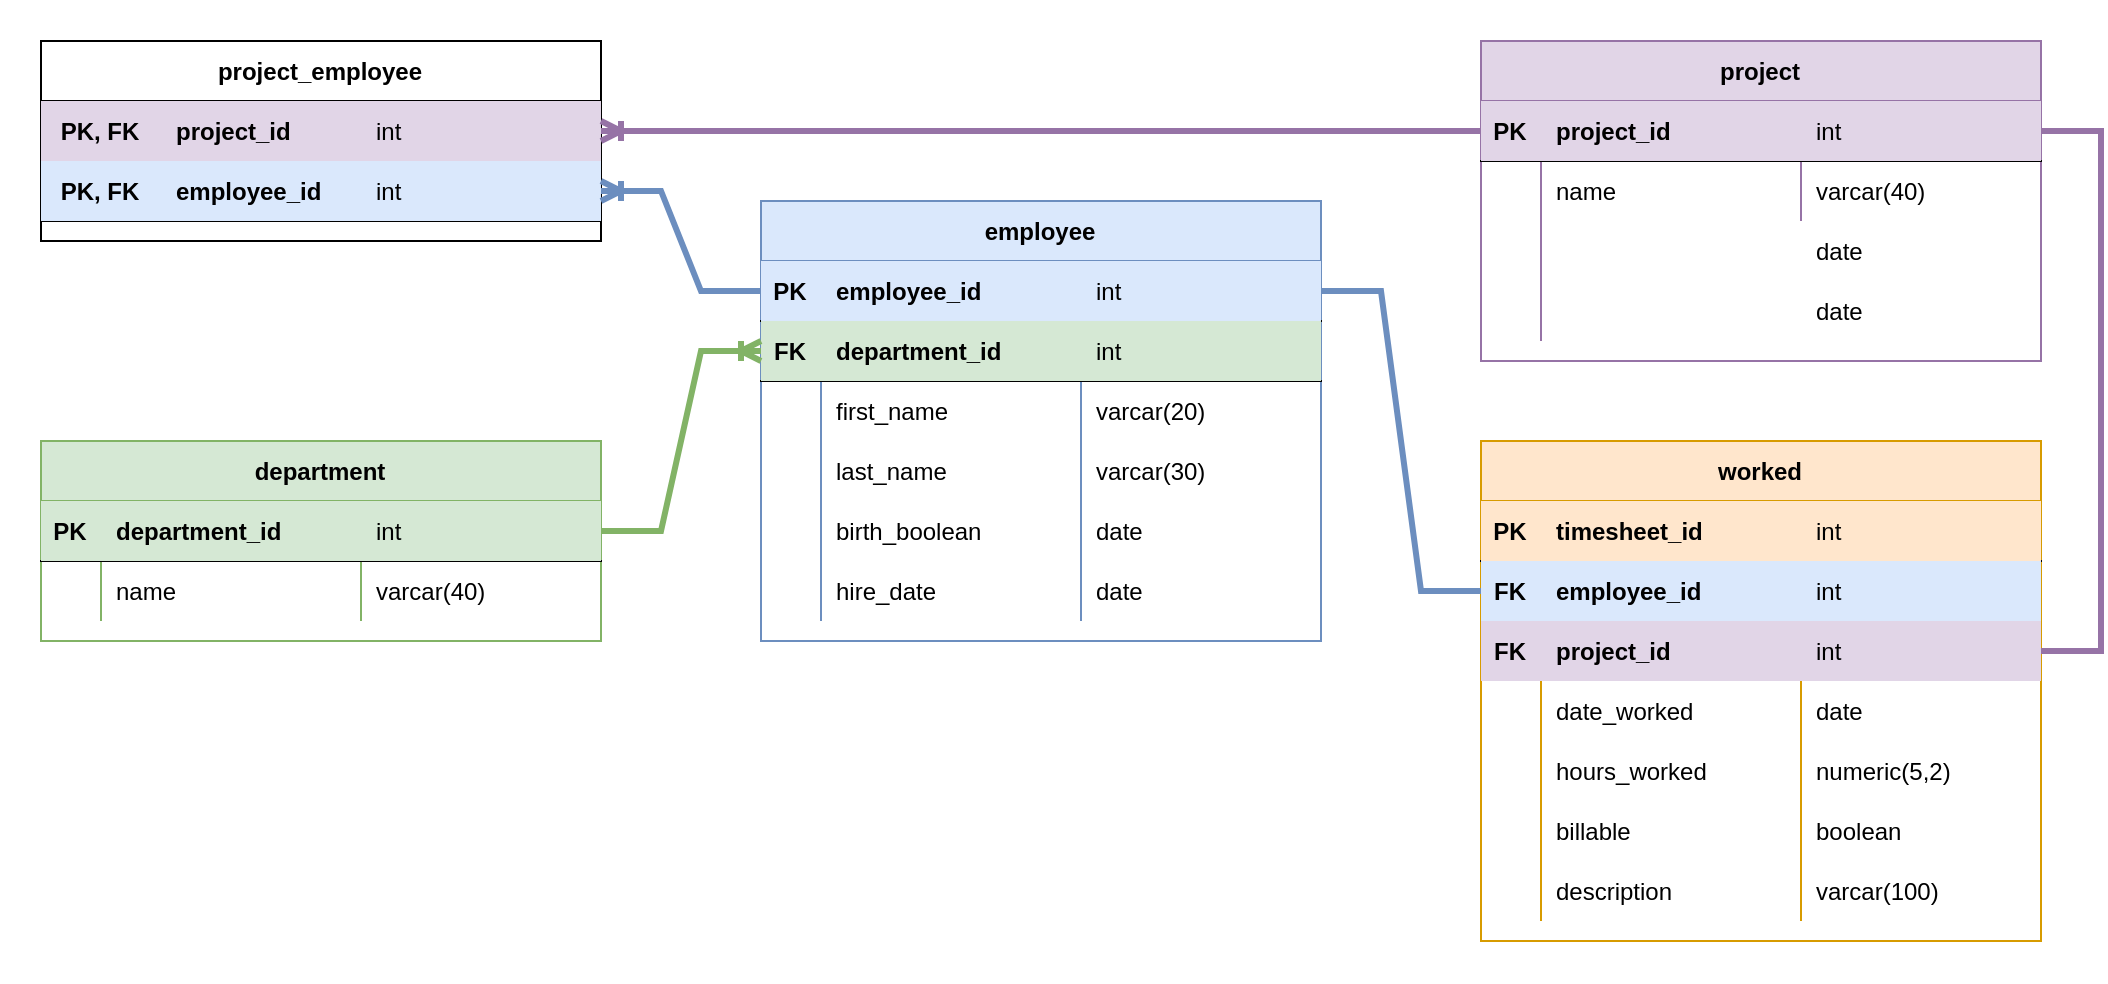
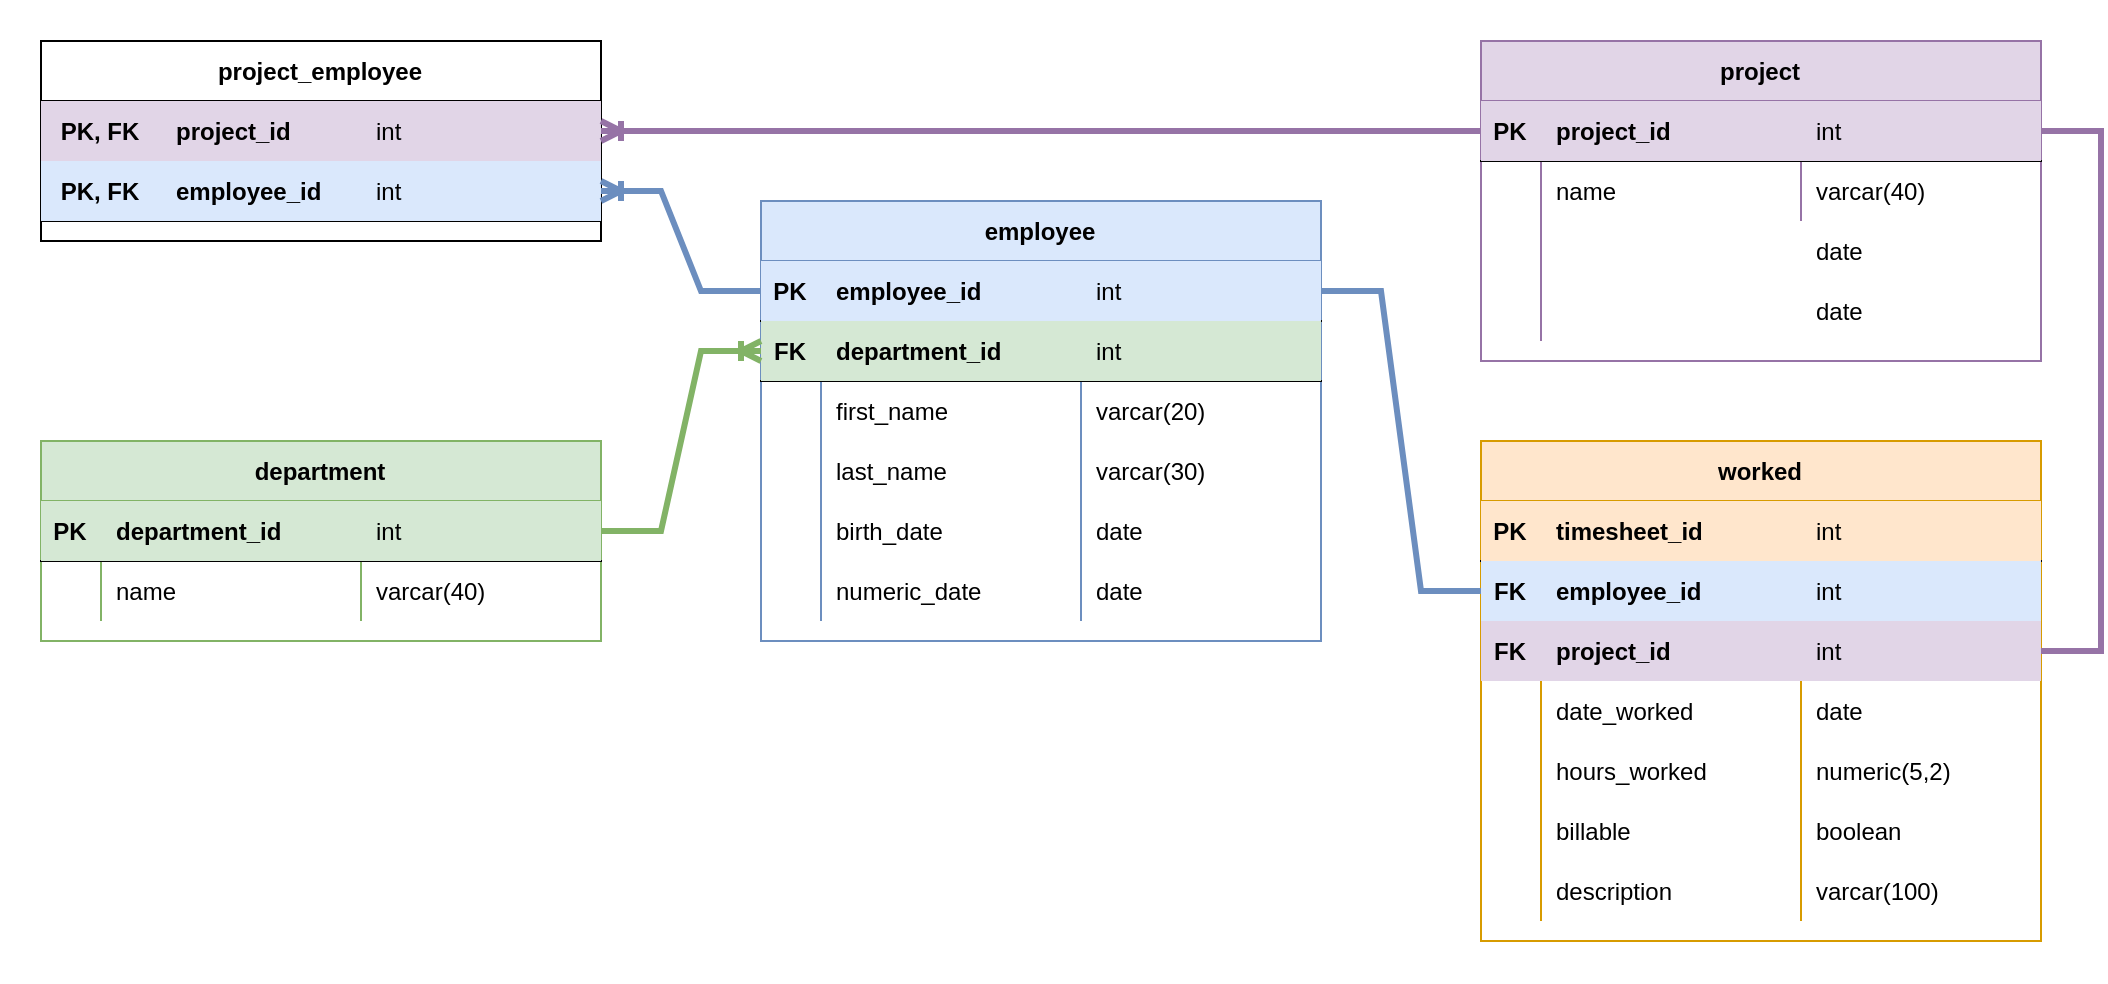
(917, 532) -> (900, 532)
(893, 592) -> (914, 592)
